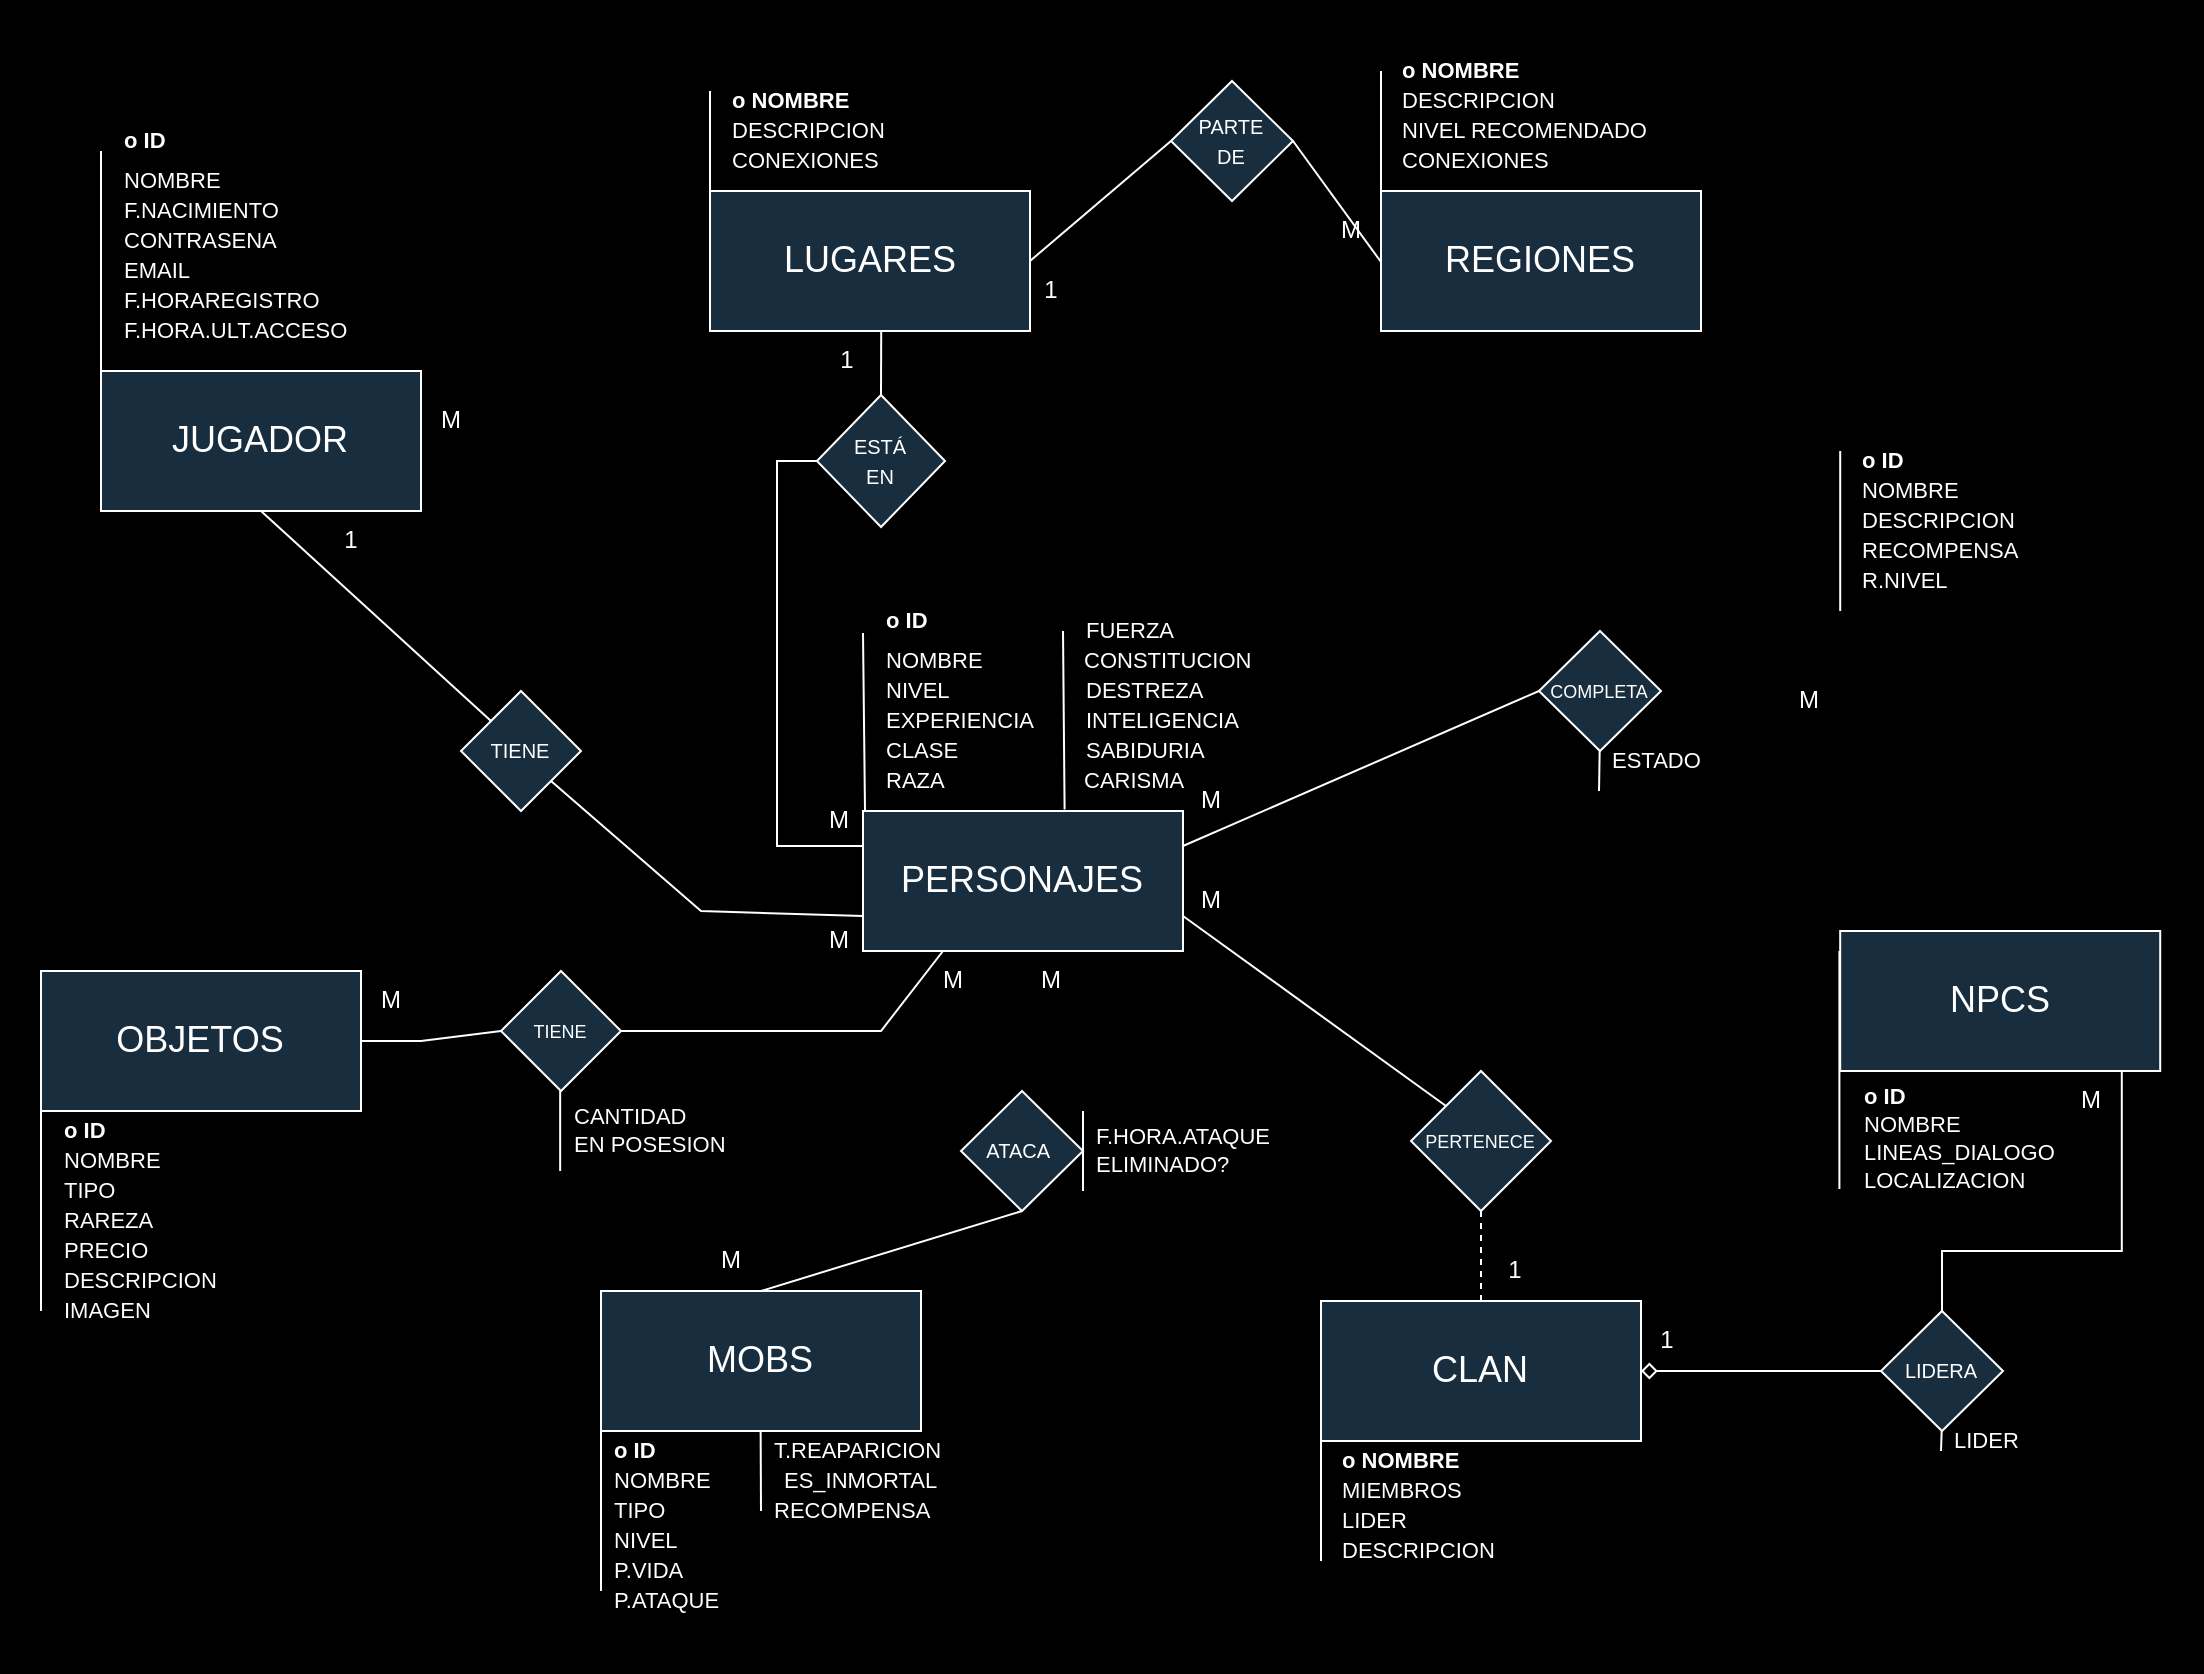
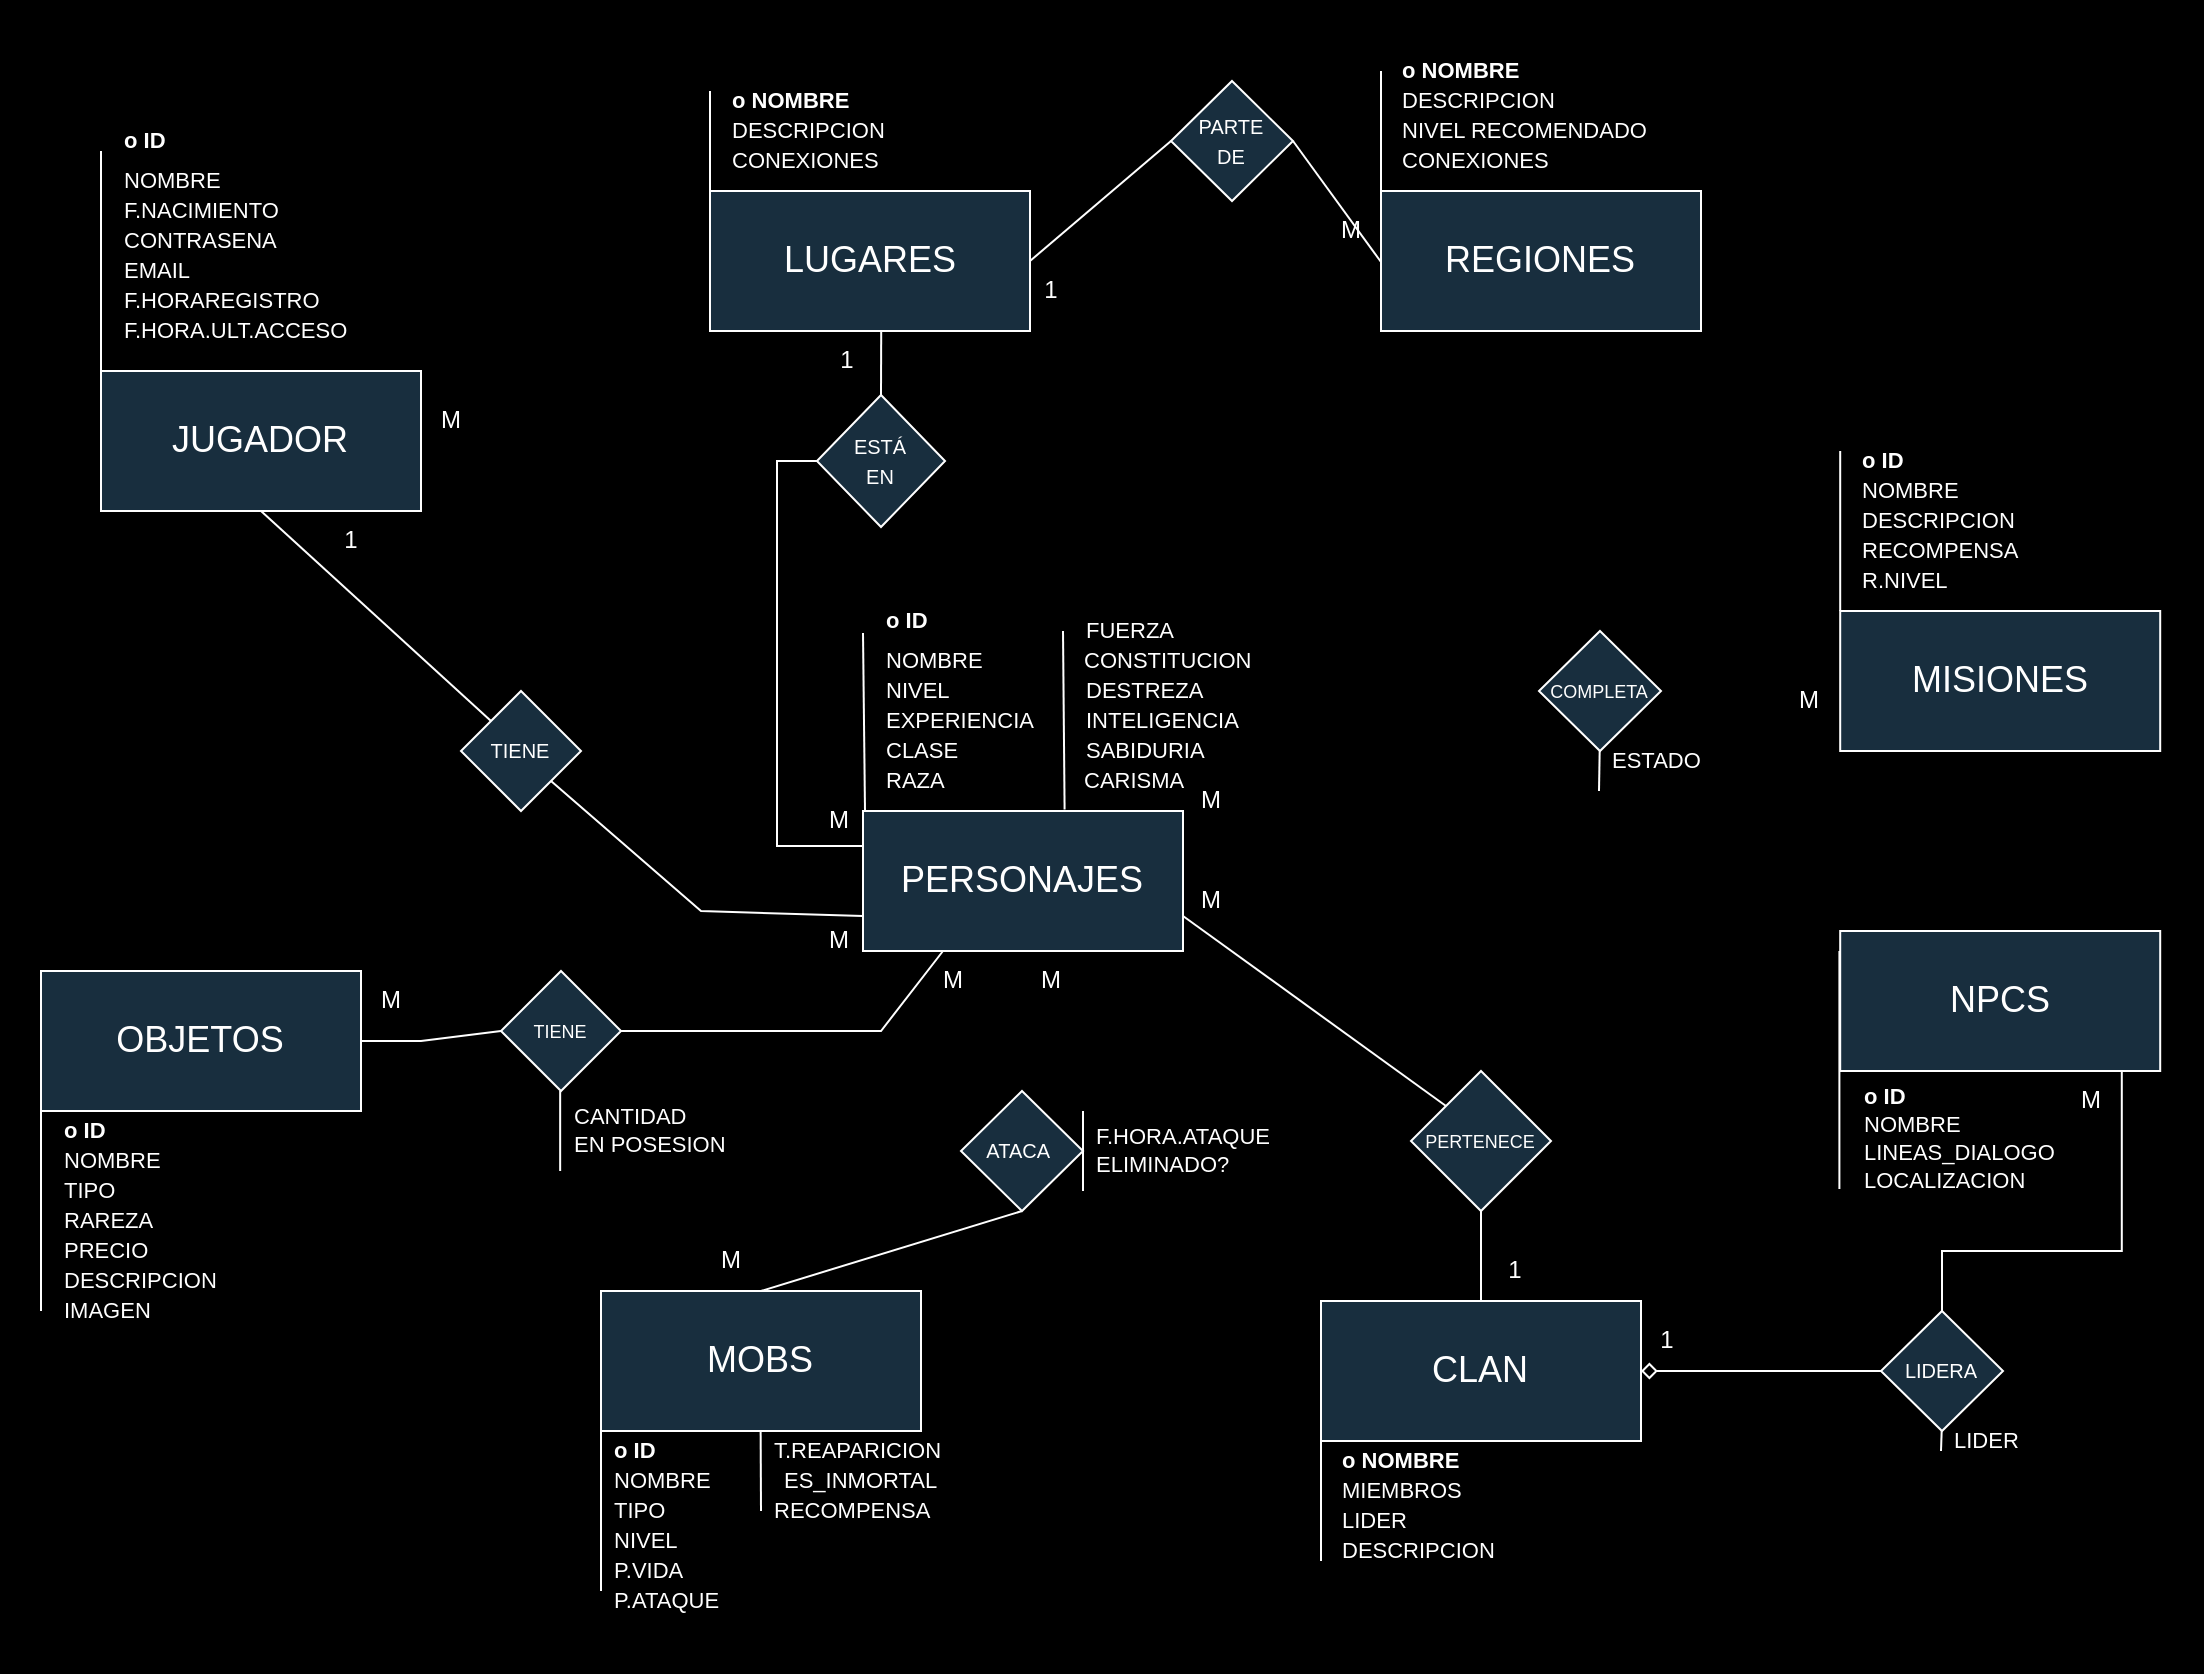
none -> (2000, 681)
(1361, 769) -> none
(1481, 1255) -> (1481, 1255)
